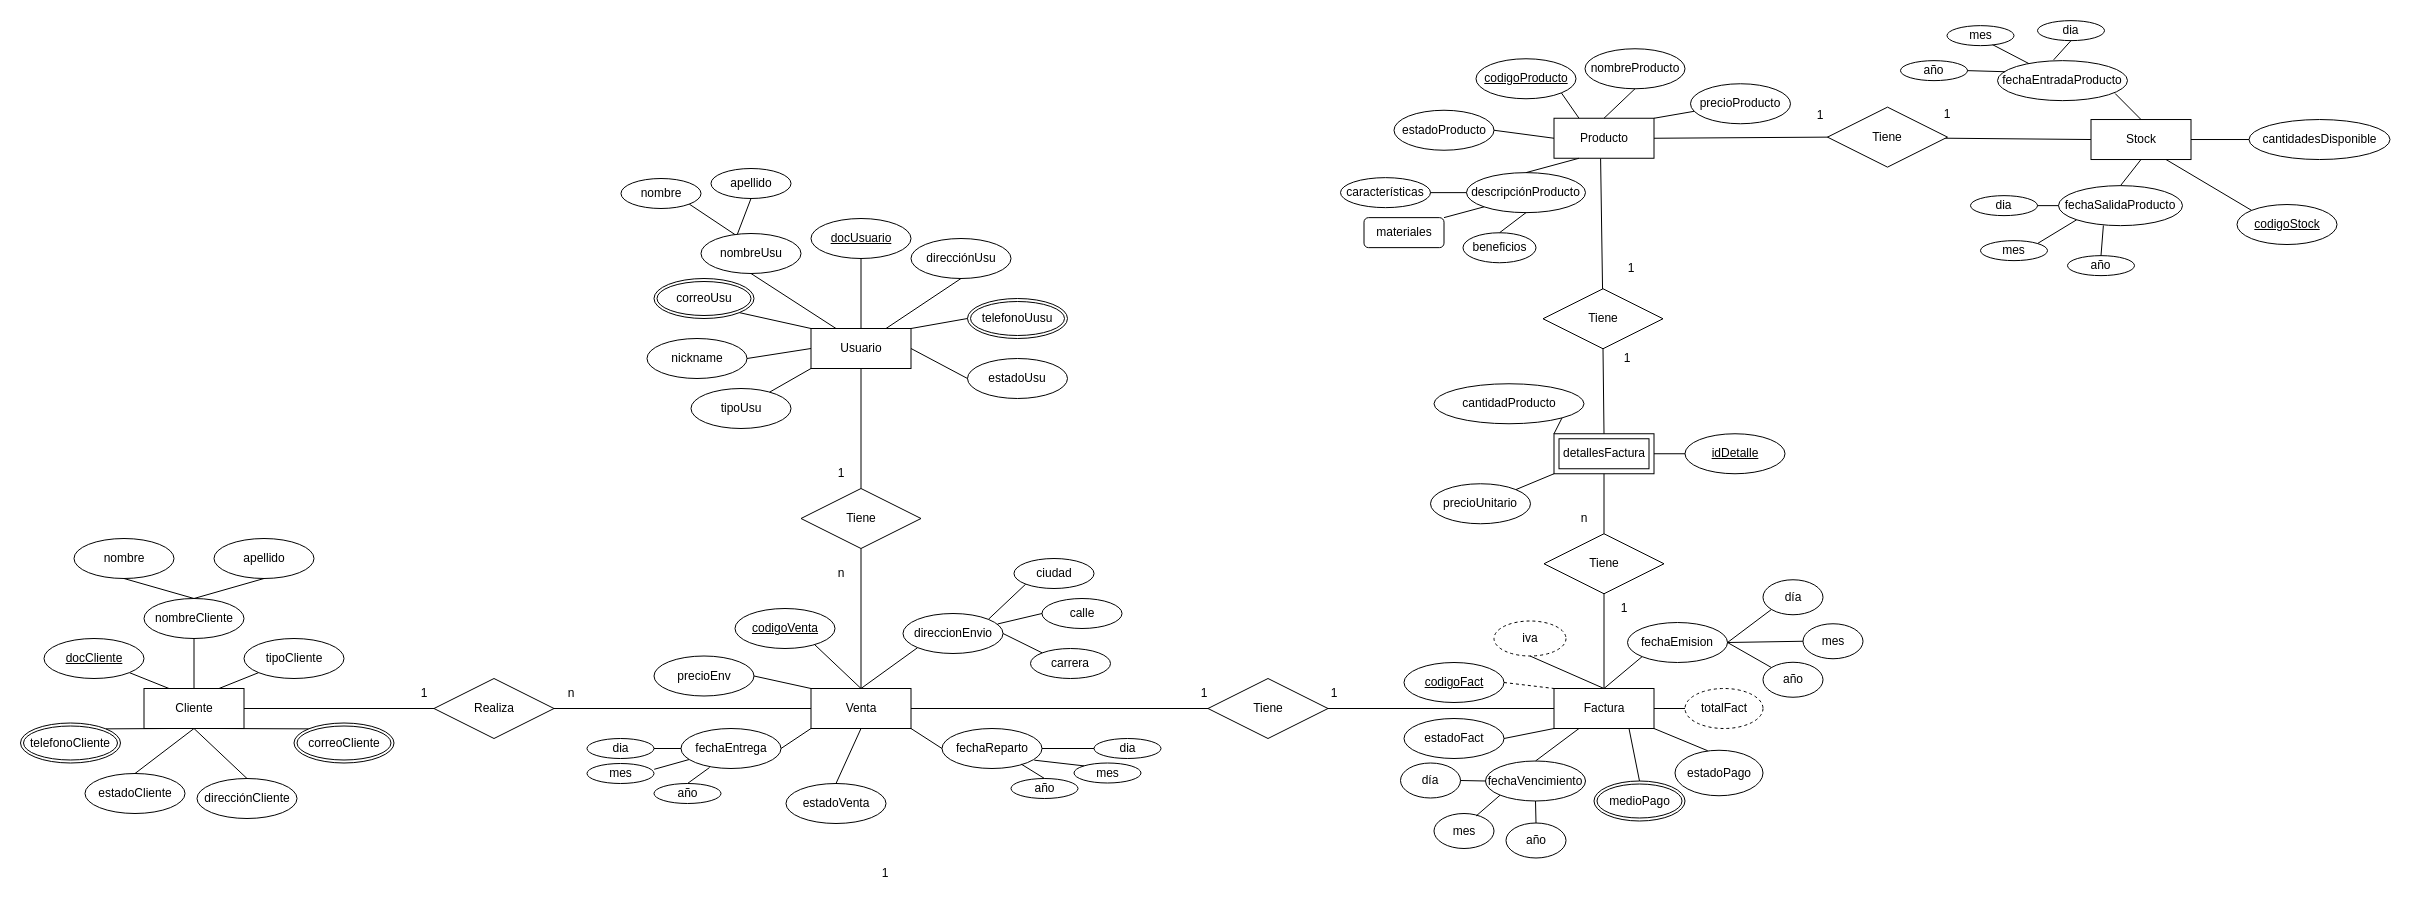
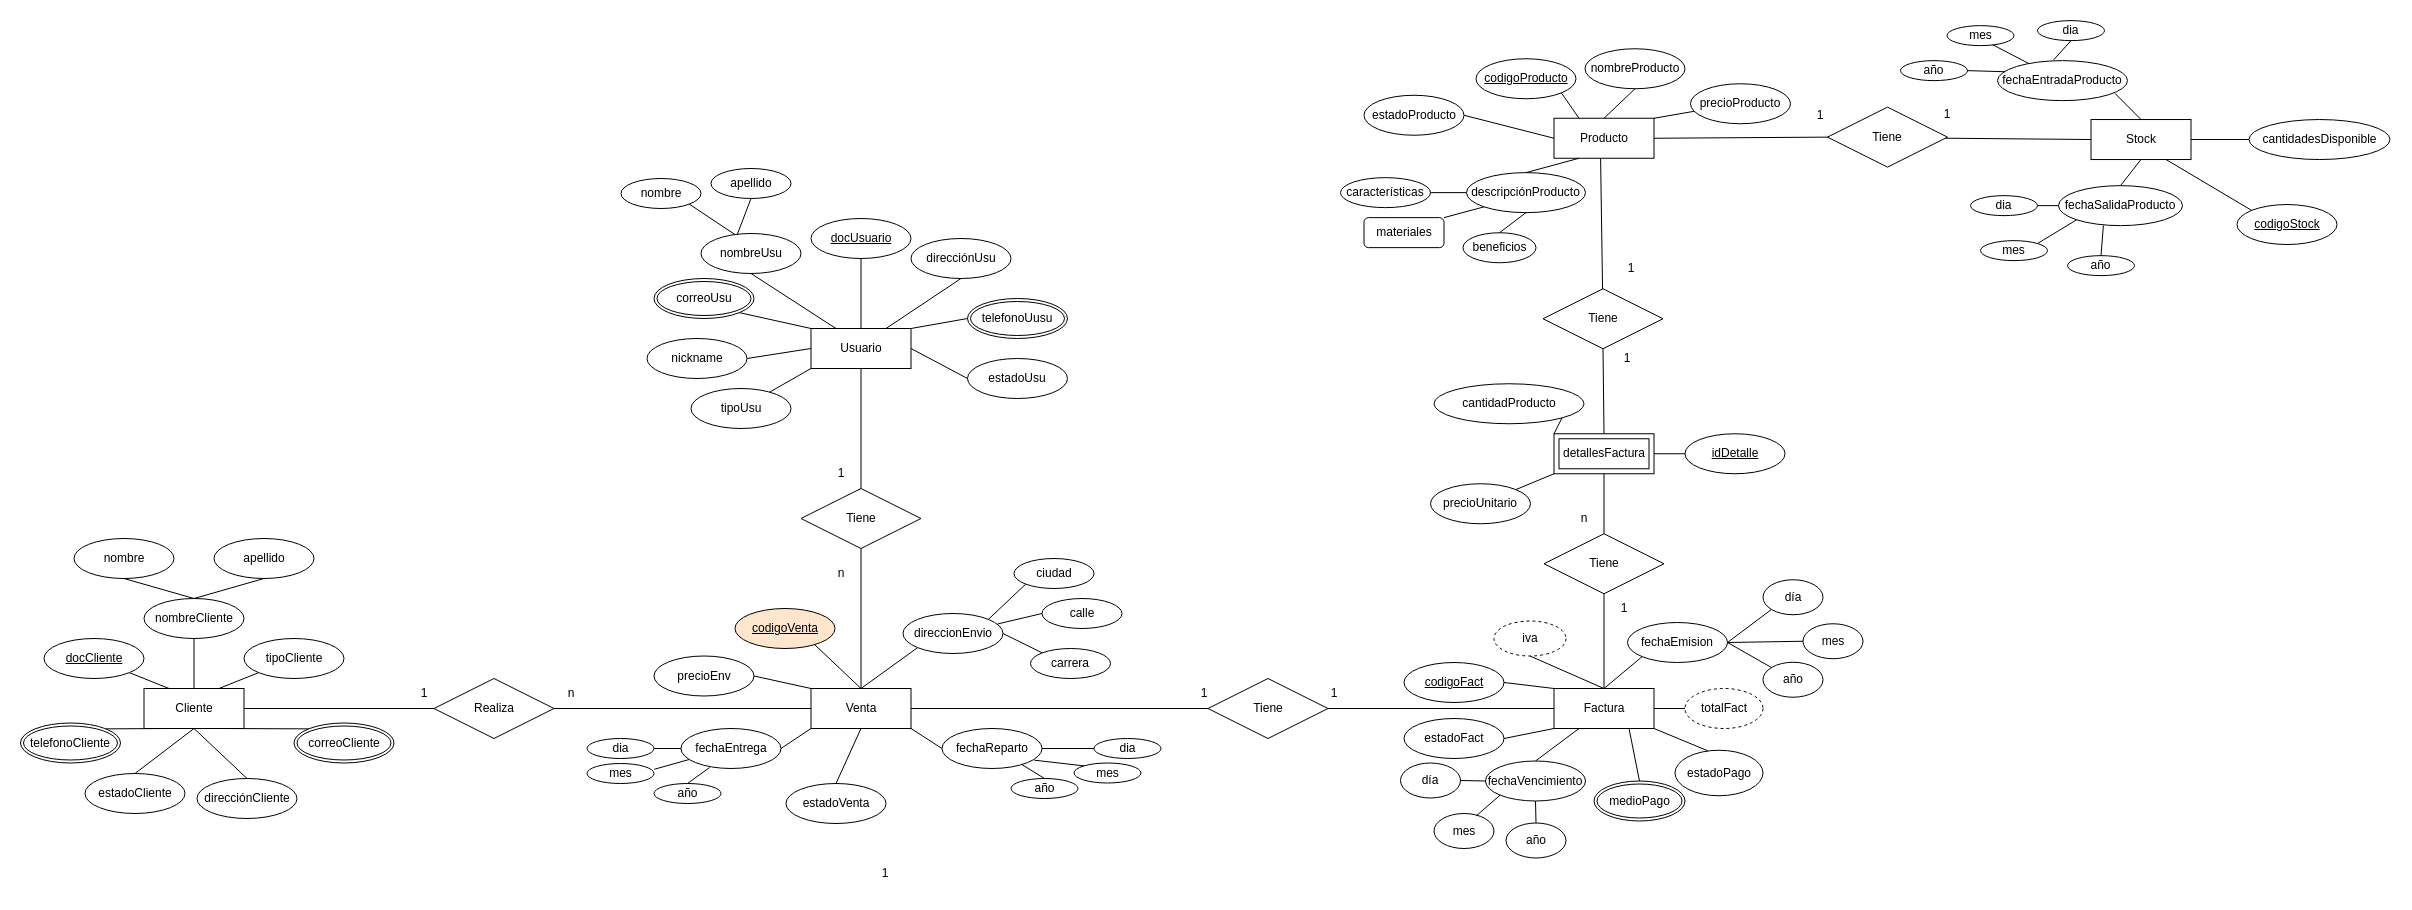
(1444, 130) -> (1414, 115)
(785, 629) -> (785, 629)
(1528, 685) -> (1528, 685)
